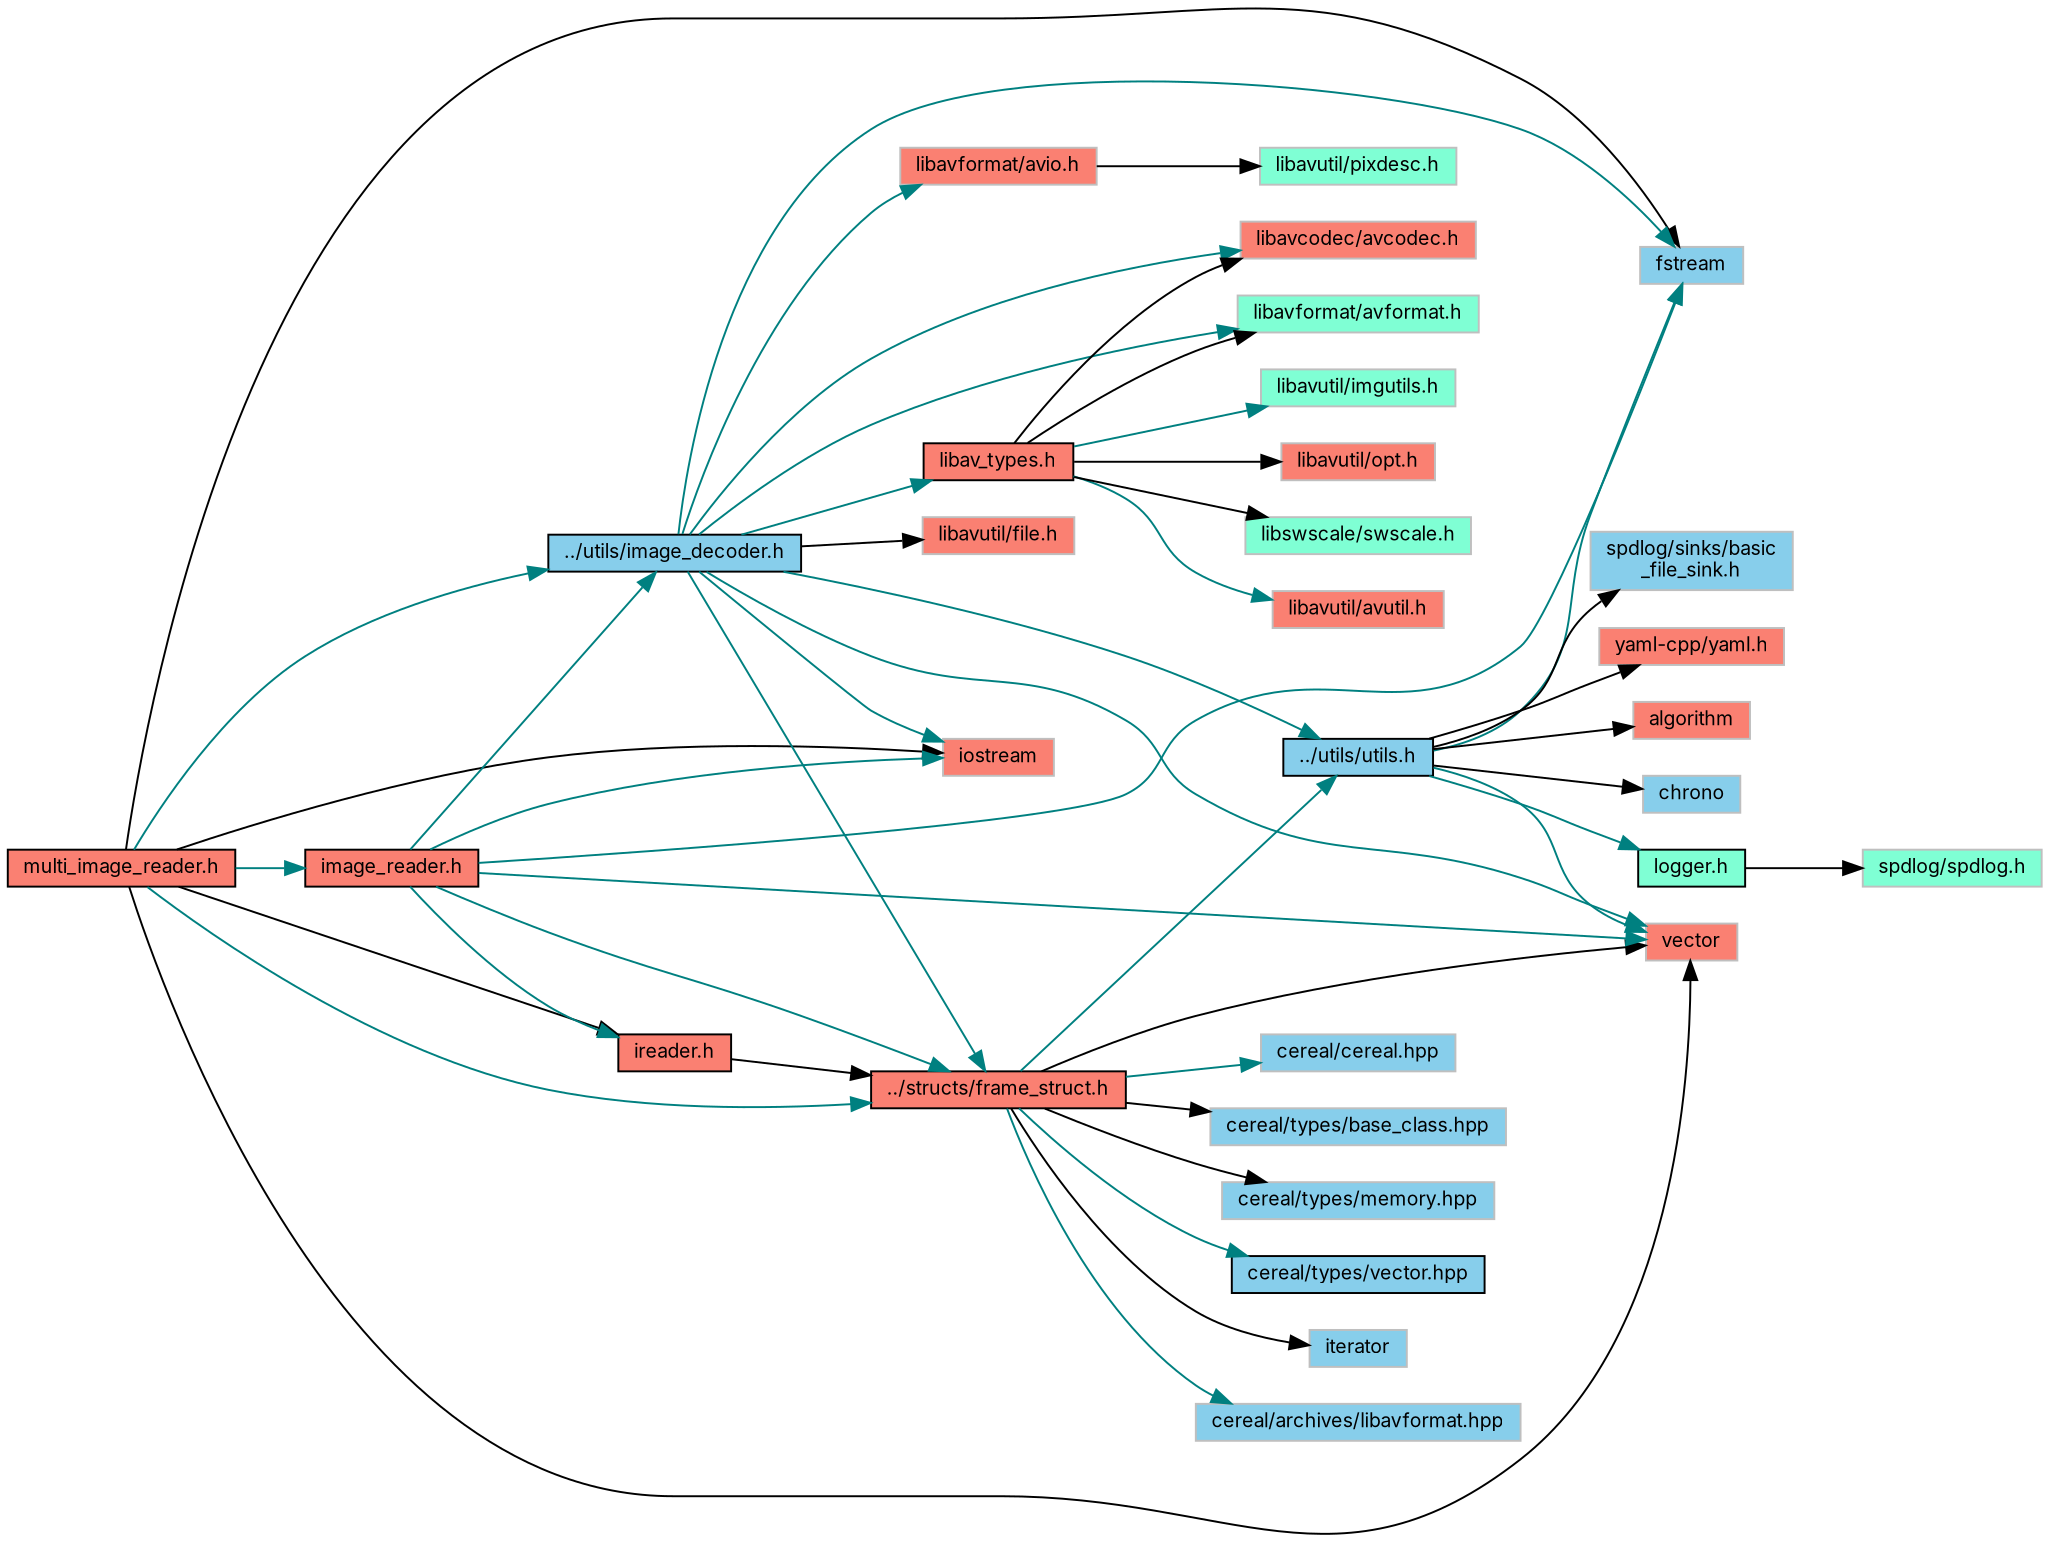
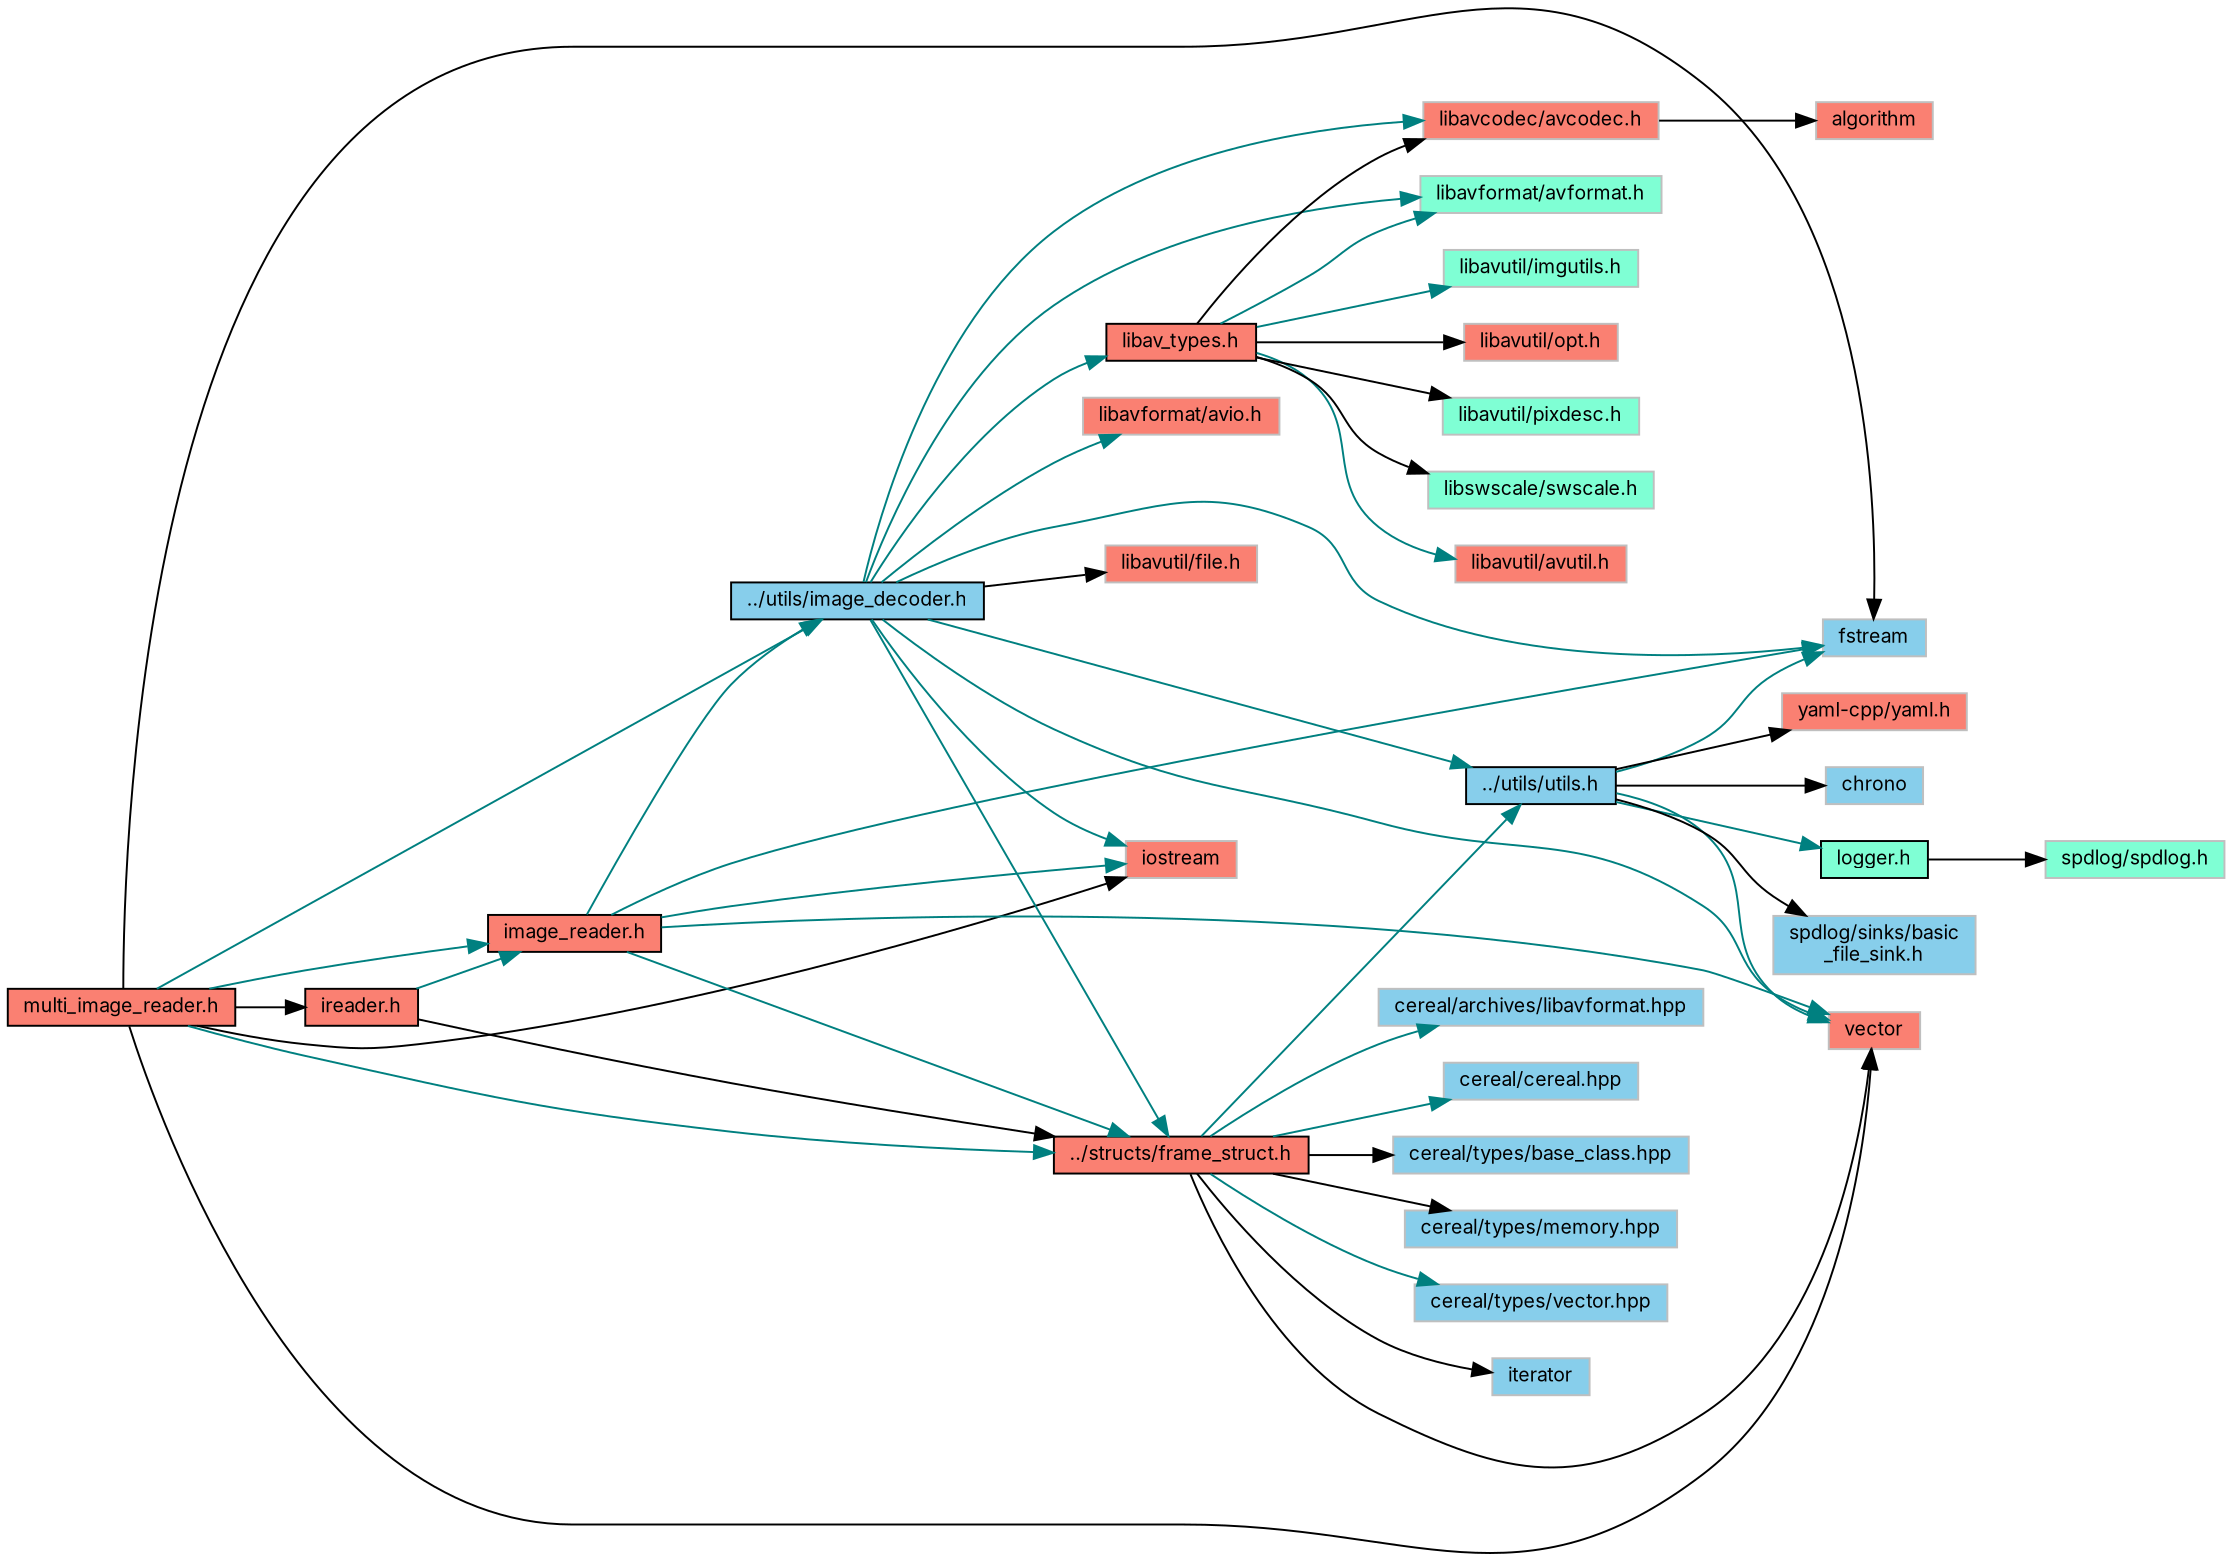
(1169, 166) -> (1344, 376)
(1128, 383) -> (1318, 270)
(1523, 739) -> (1721, 121)
(497, 969) -> (459, 974)
(1358, 1275) -> (1541, 1303)
